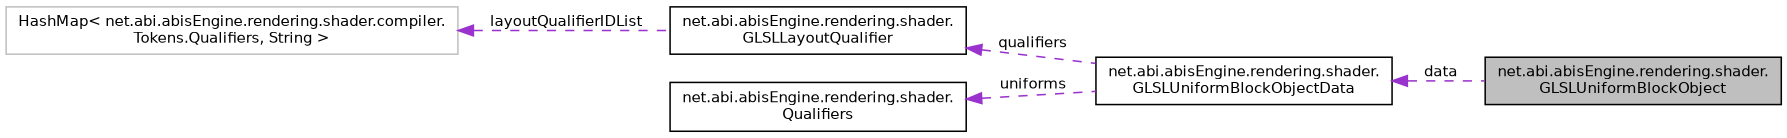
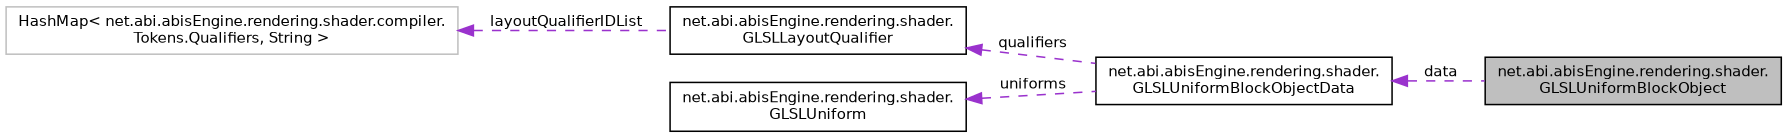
(818, 107) -> (818, 107)
